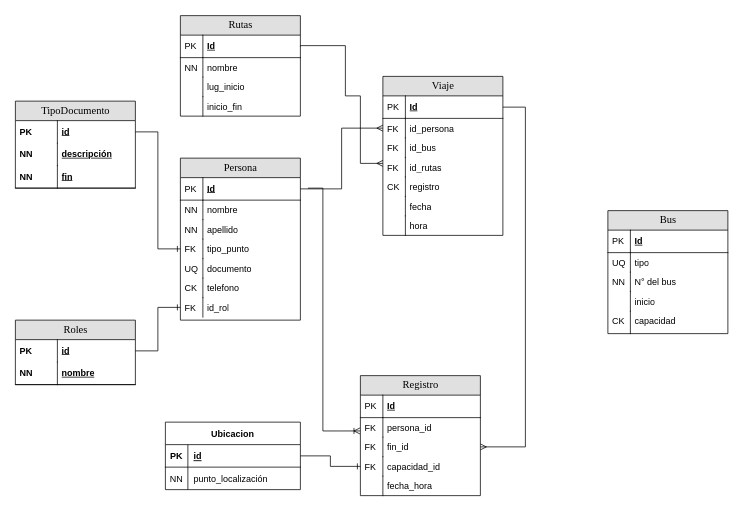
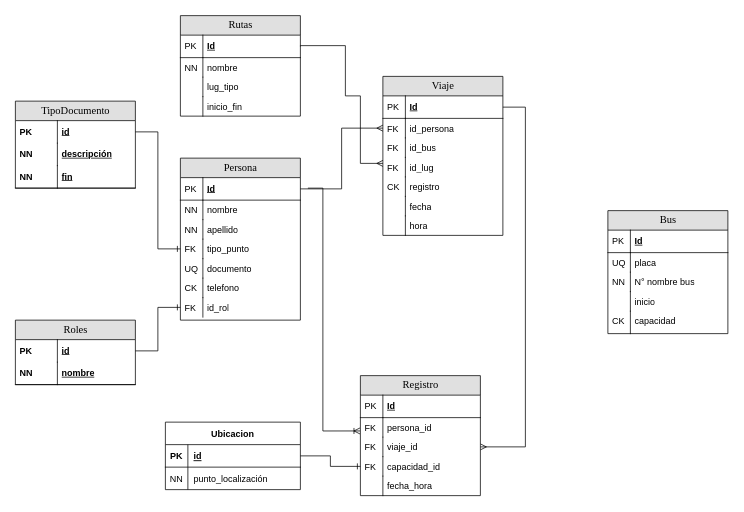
(228, 88) -> (225, 88)
(429, 168) -> (423, 168)
(644, 263) -> (646, 263)
(657, 283) -> (665, 283)
(400, 448) -> (405, 448)
